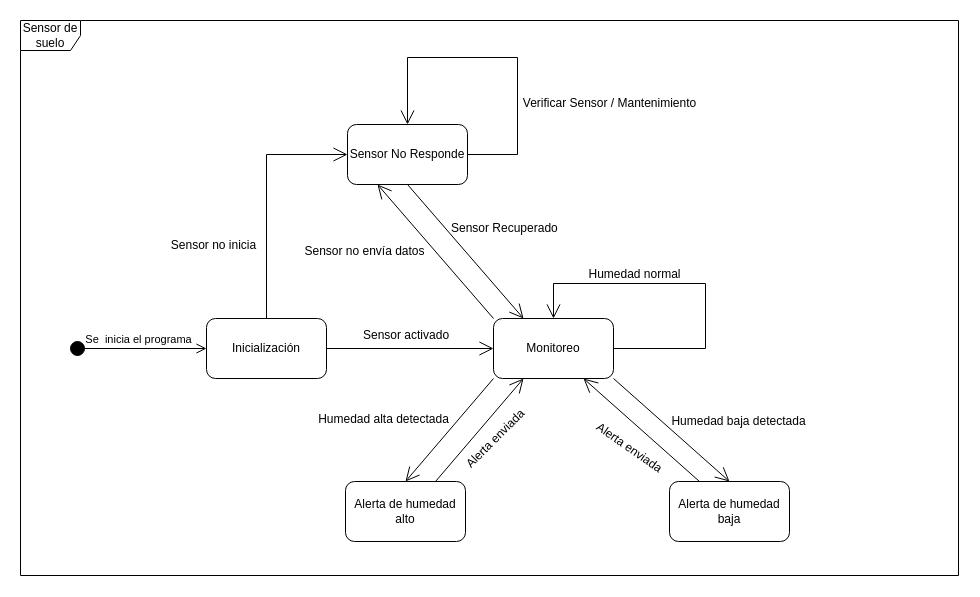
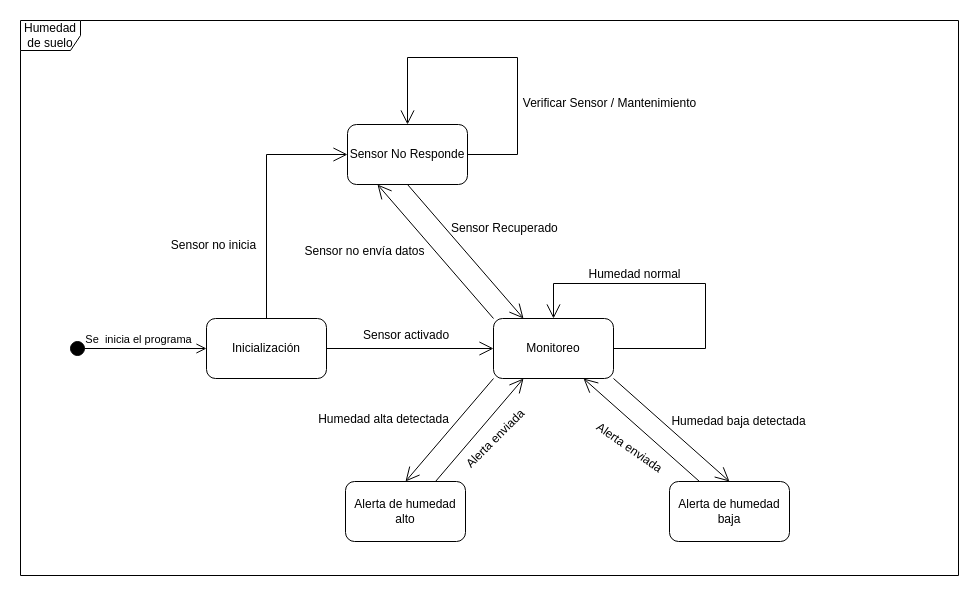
(51, 36) -> (51, 36)
